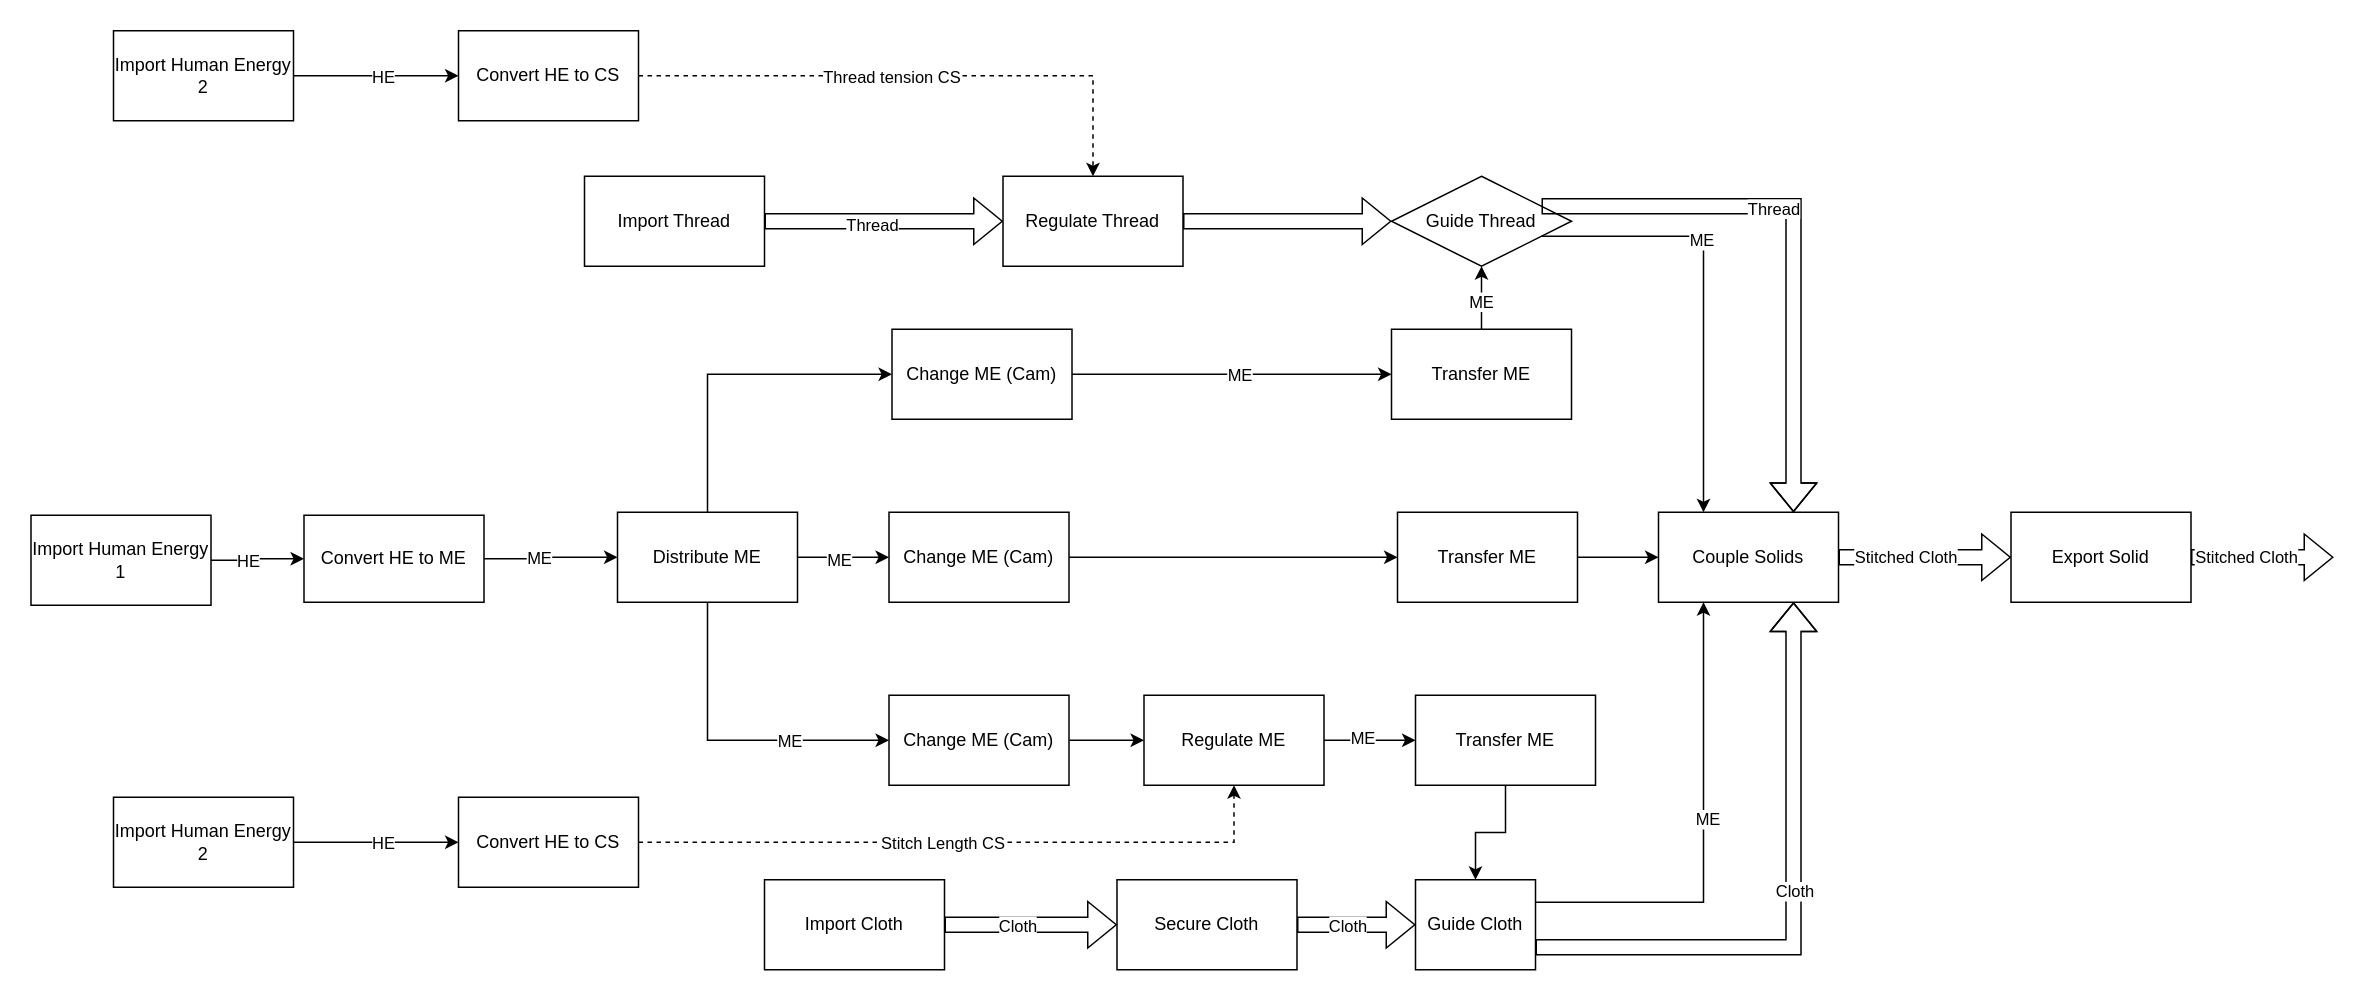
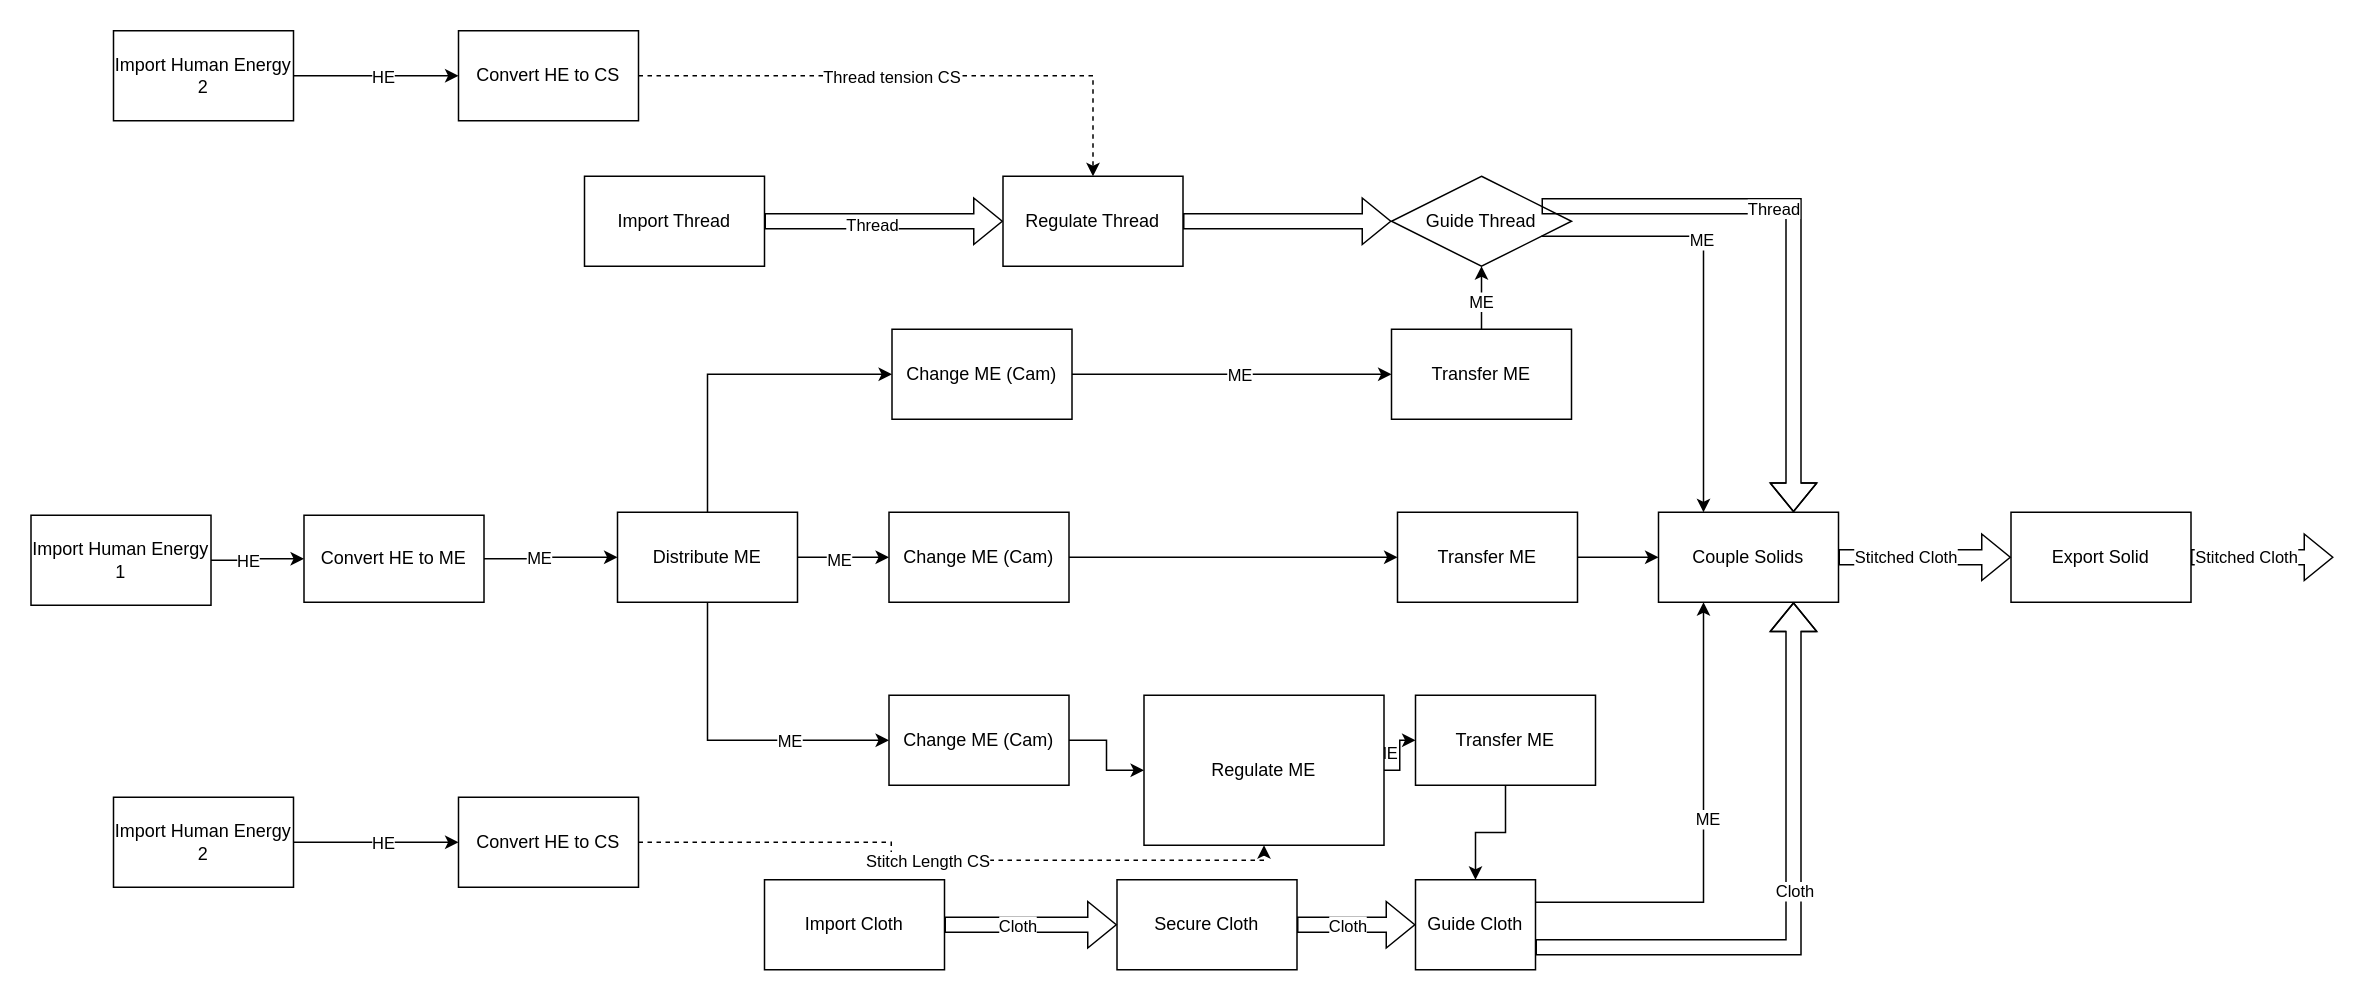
(1234, 740) -> (1264, 770)
